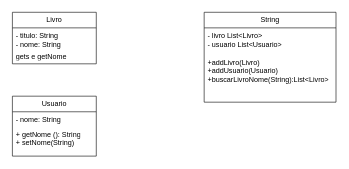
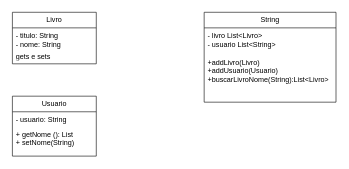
(250, 41) -> (248, 41)
(42, 57) -> (36, 57)
(40, 120) -> (45, 120)
(52, 139) -> (48, 139)
